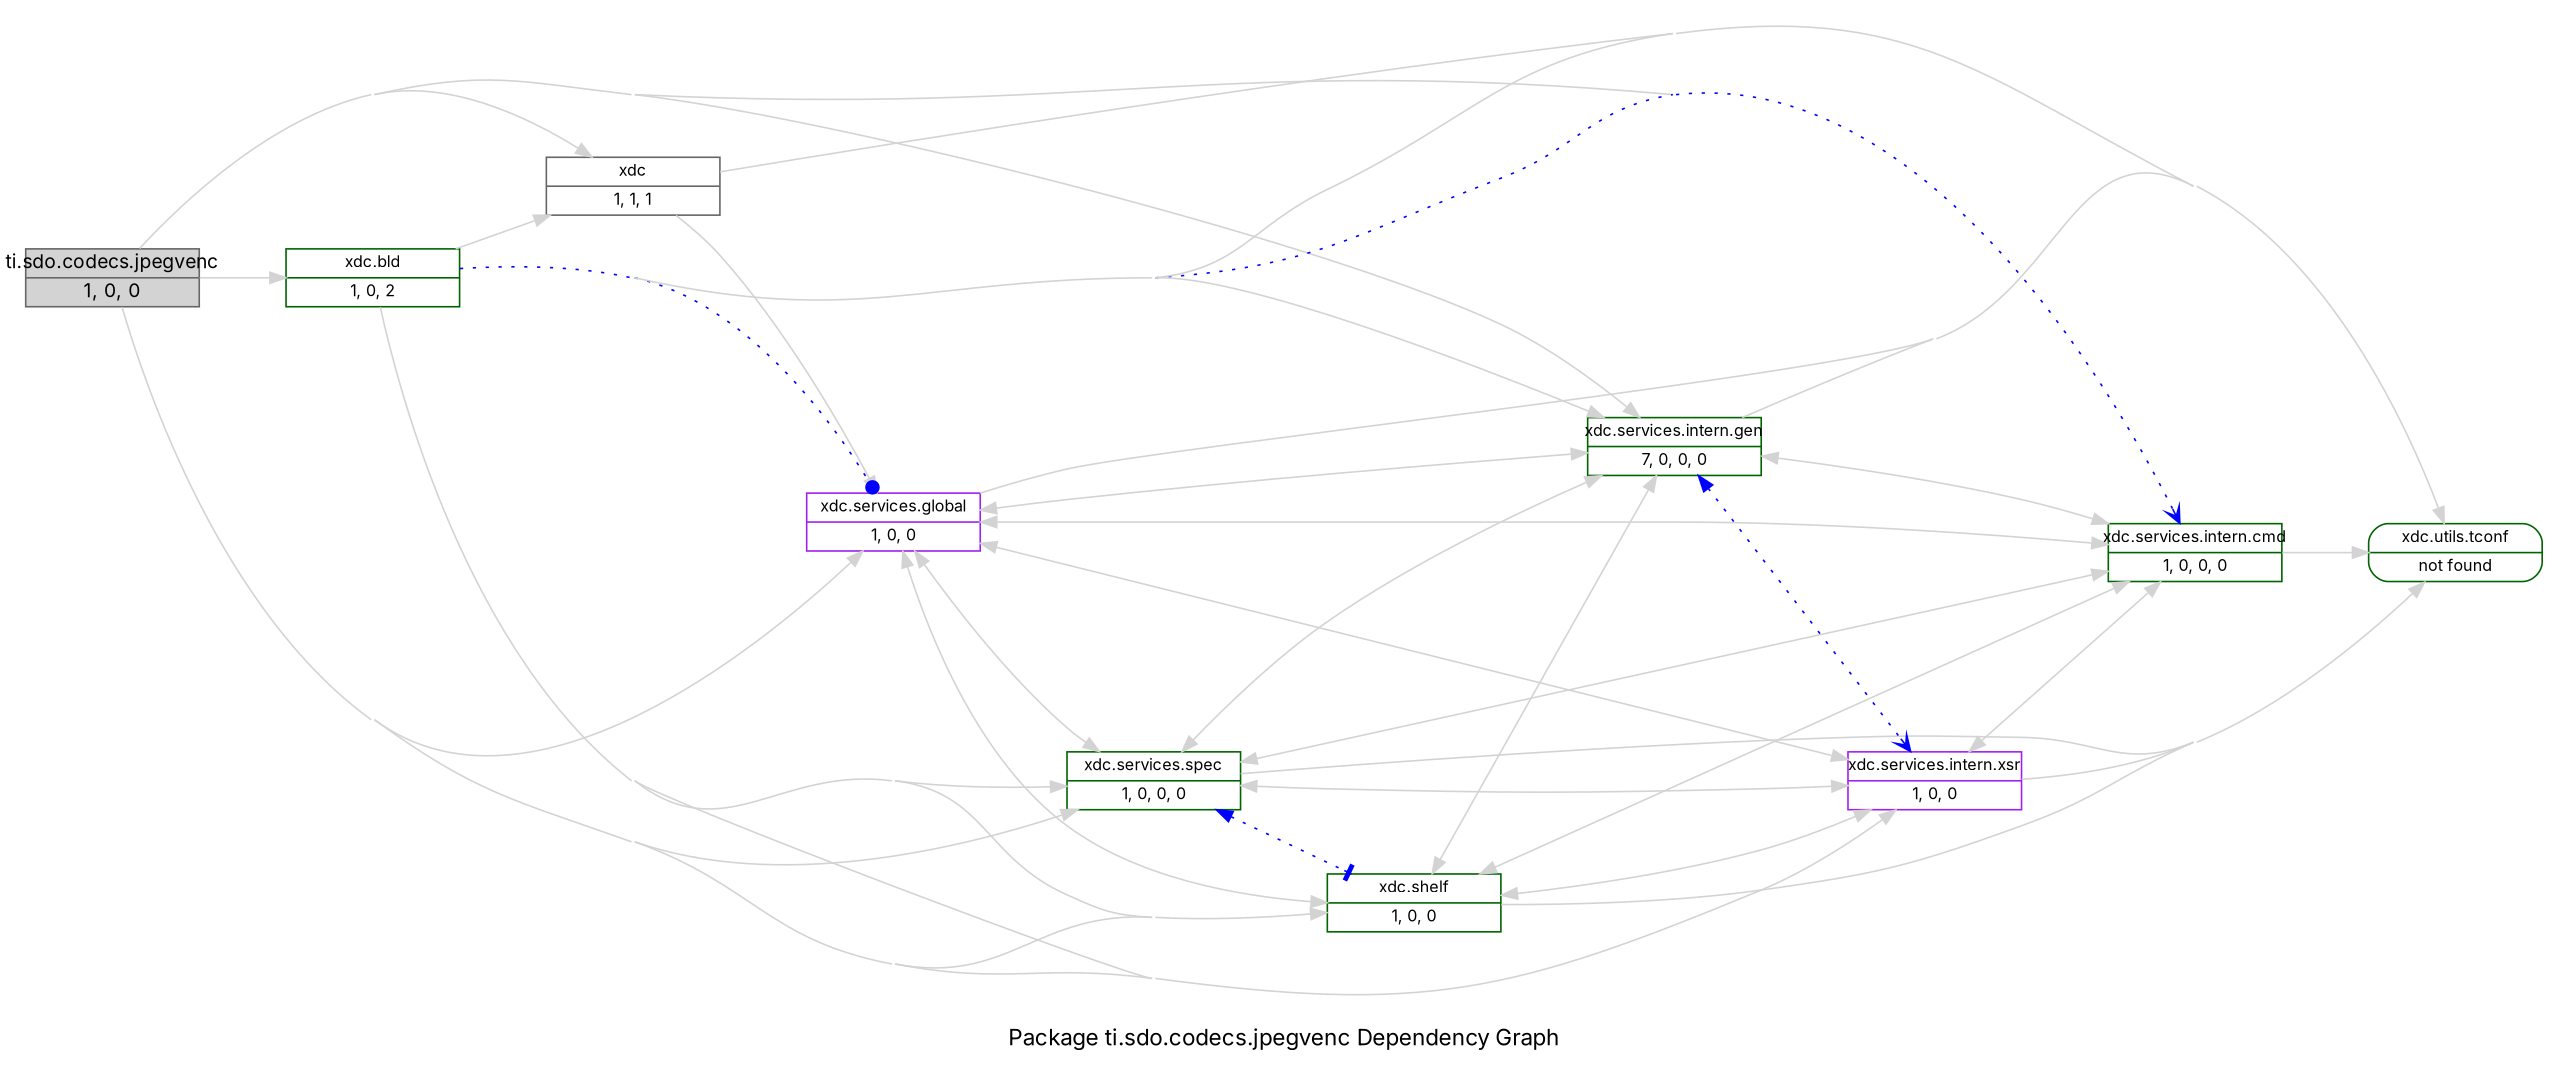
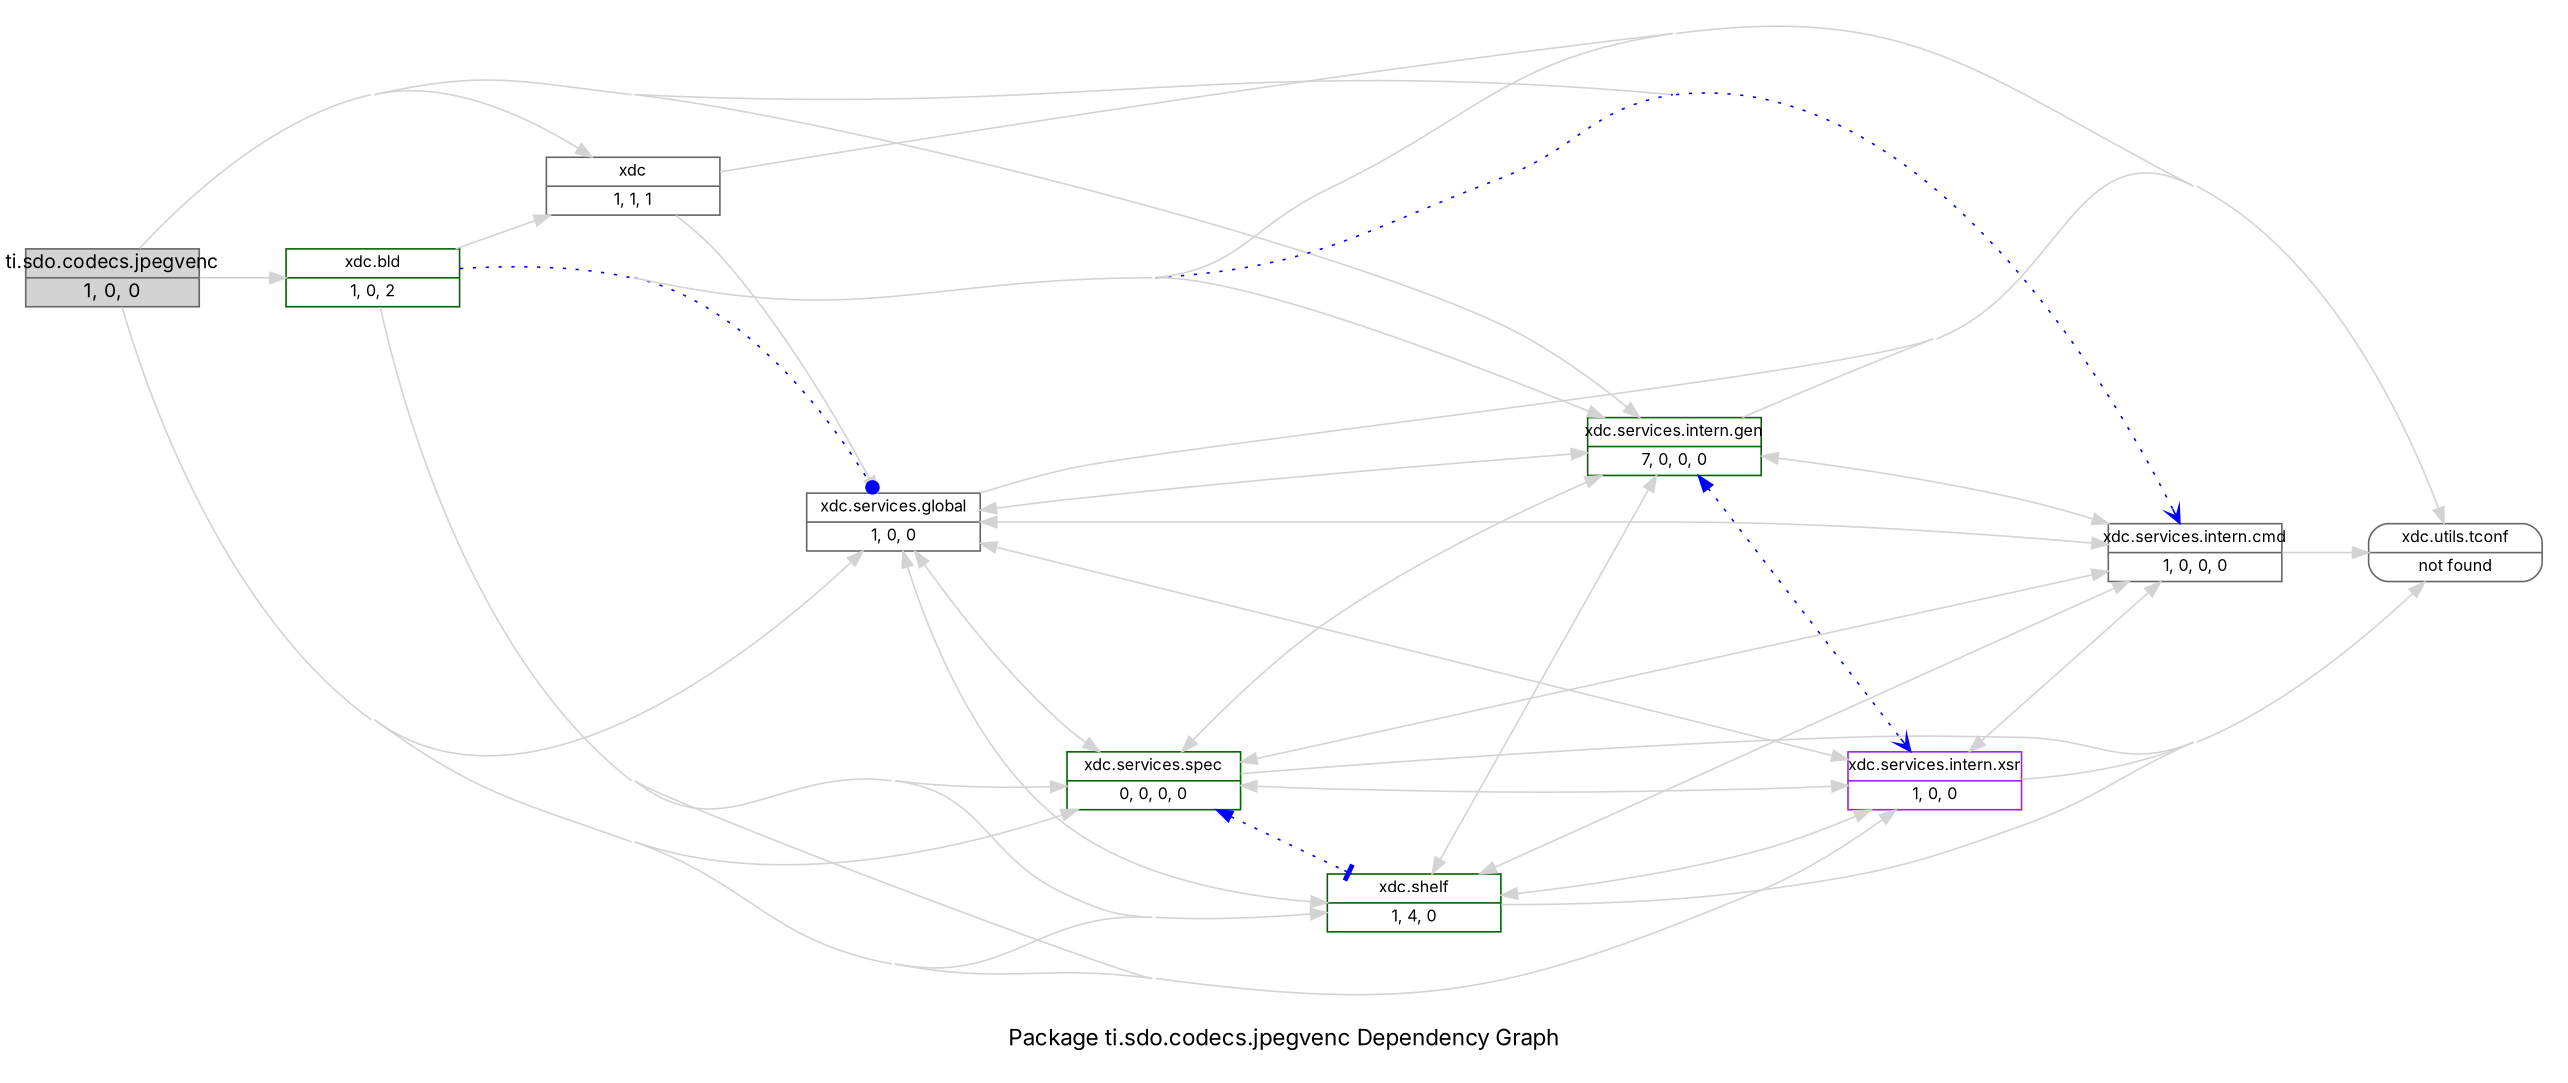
(893, 522) -> (893, 522)
(2195, 553) -> (2195, 553)
(2455, 553) -> (2455, 553)
(1154, 794) -> (1154, 794)
(1414, 917) -> (1414, 917)
